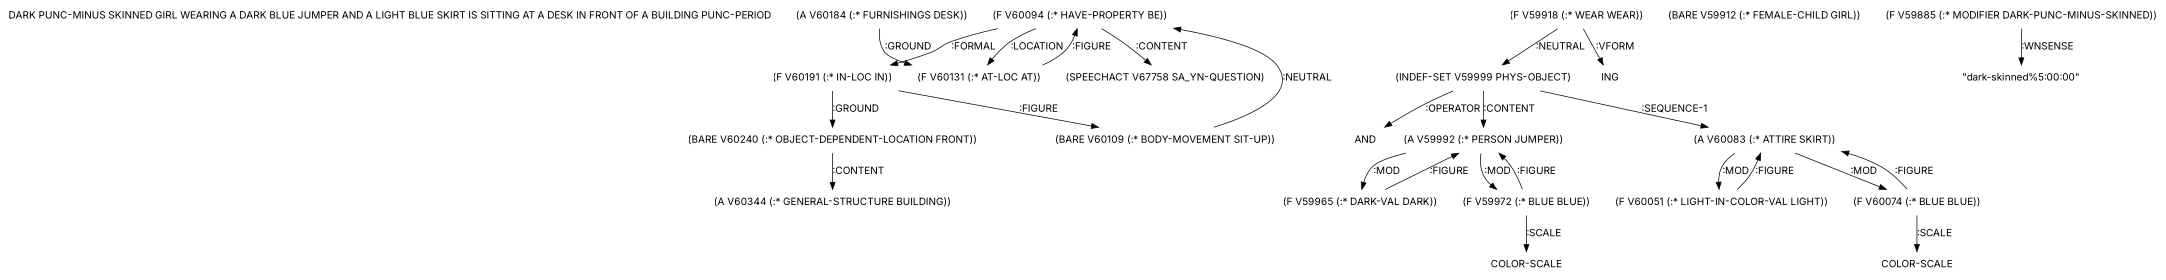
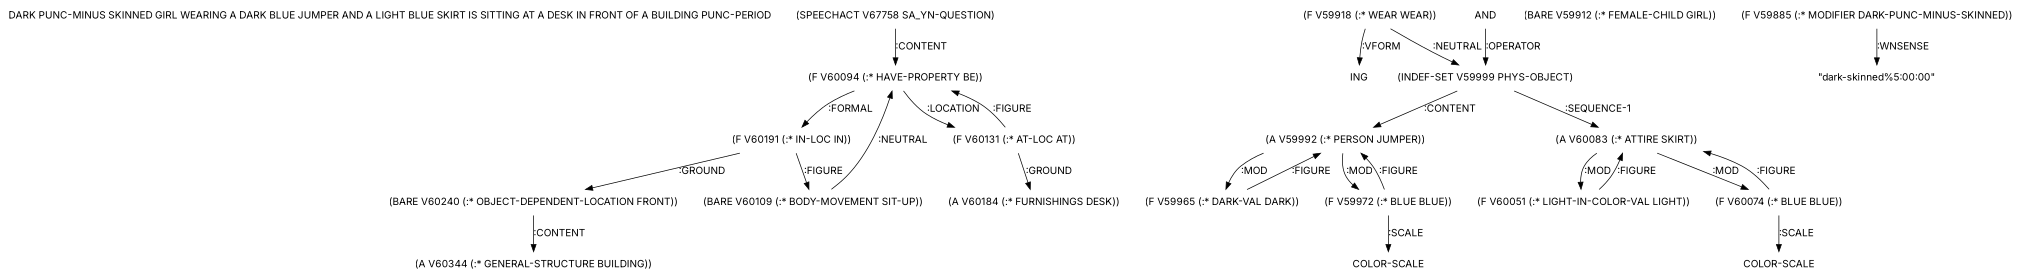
(1124, 43) -> (896, 43)
(884, 51) -> (1023, 168)
(1421, 106) -> (1486, 43)
